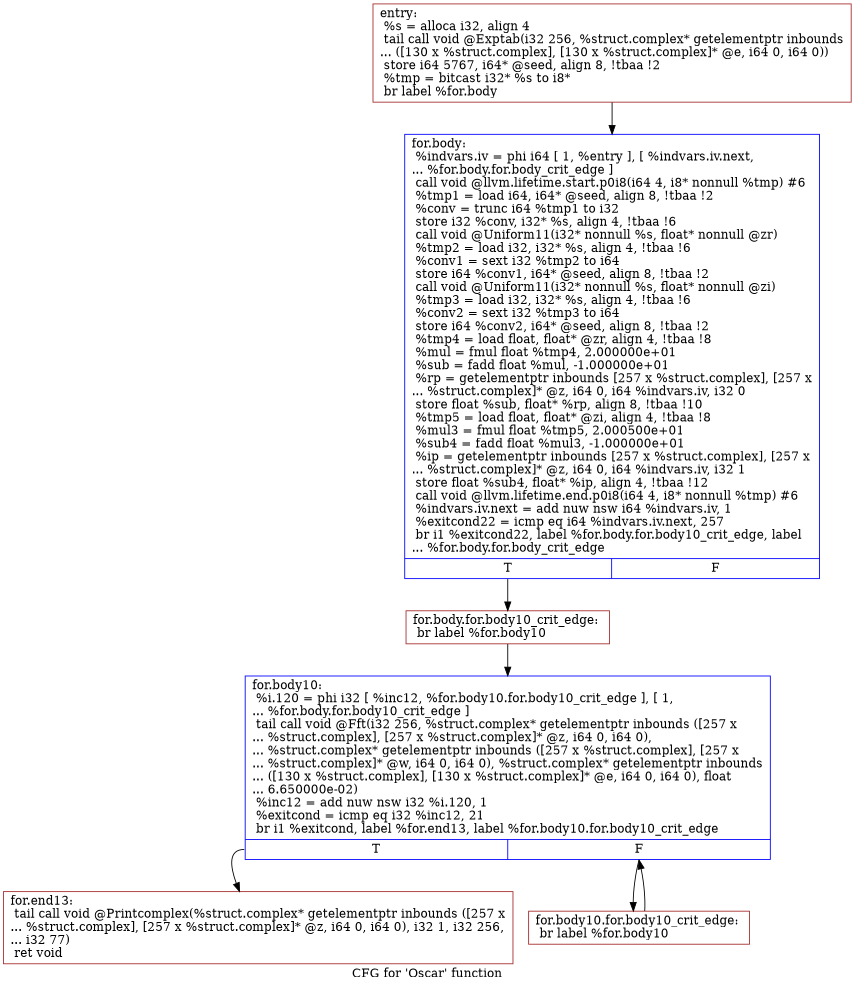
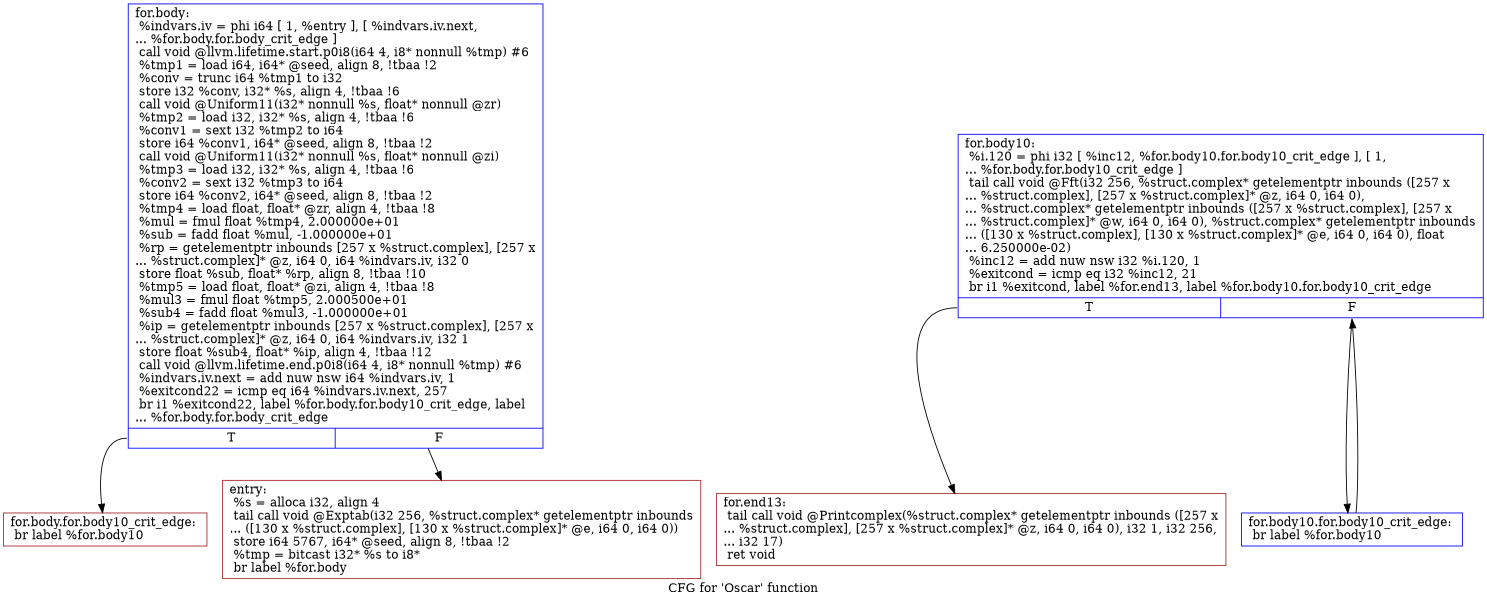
(612, 114) -> (433, 460)
(508, 656) -> none
(305, 790) -> (1018, 248)
(639, 928) -> (1352, 529)
(40, 940) -> (753, 542)
